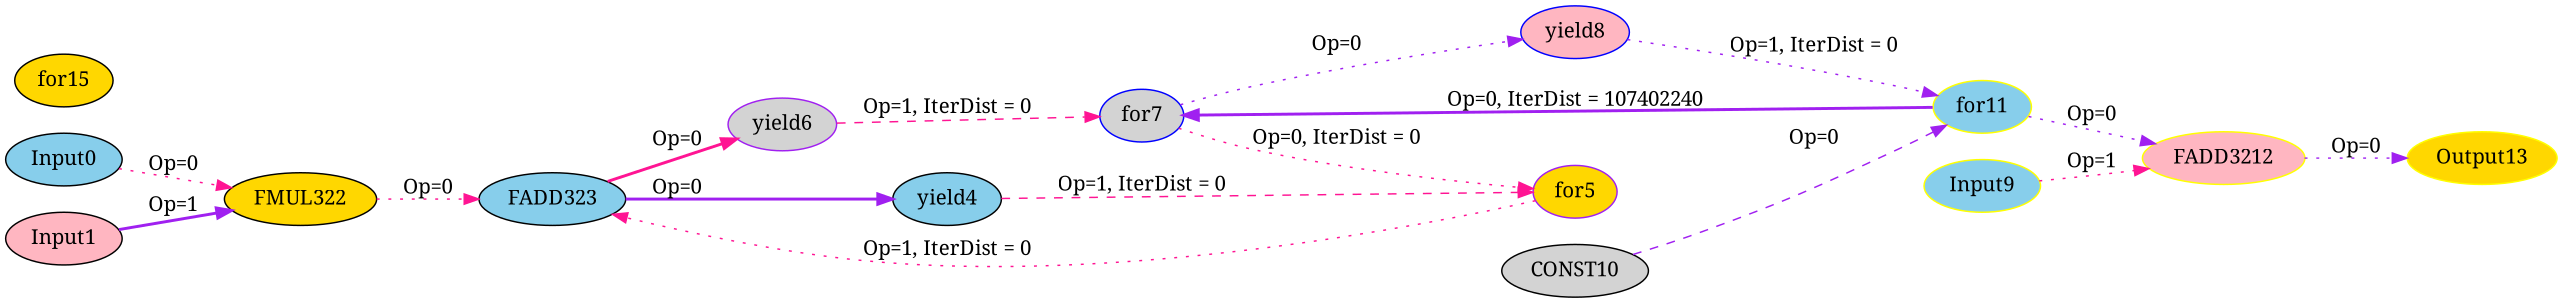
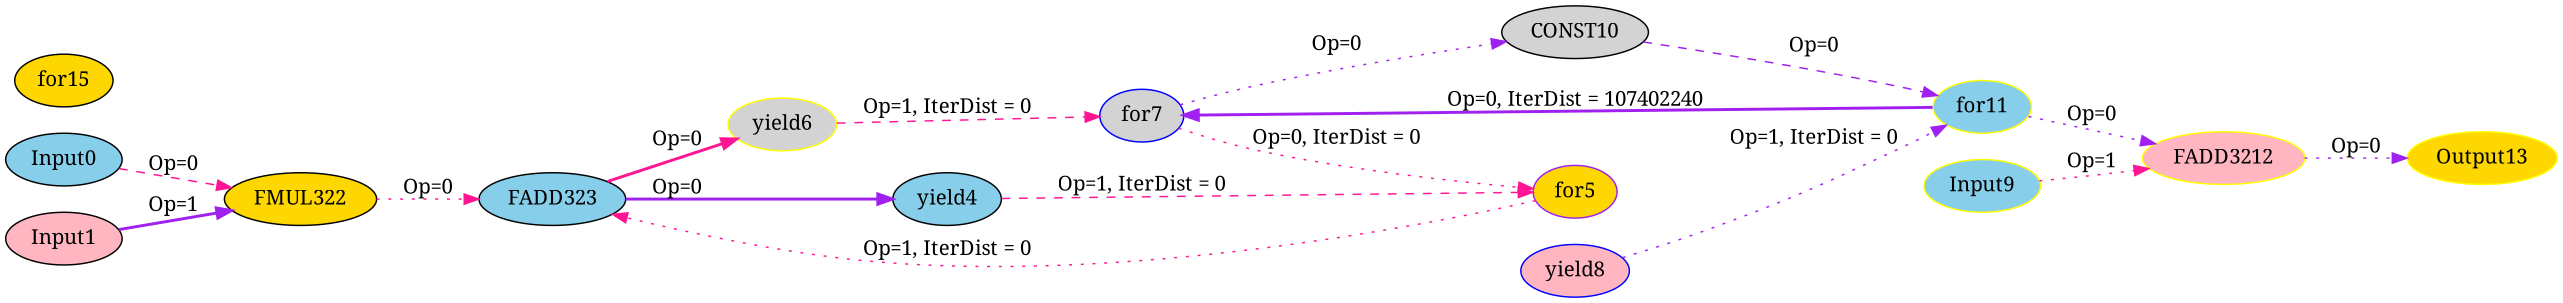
(1343, 68) -> (1335, 70)
(782, 124) -> (782, 124)
(168, 177) -> (168, 177)
